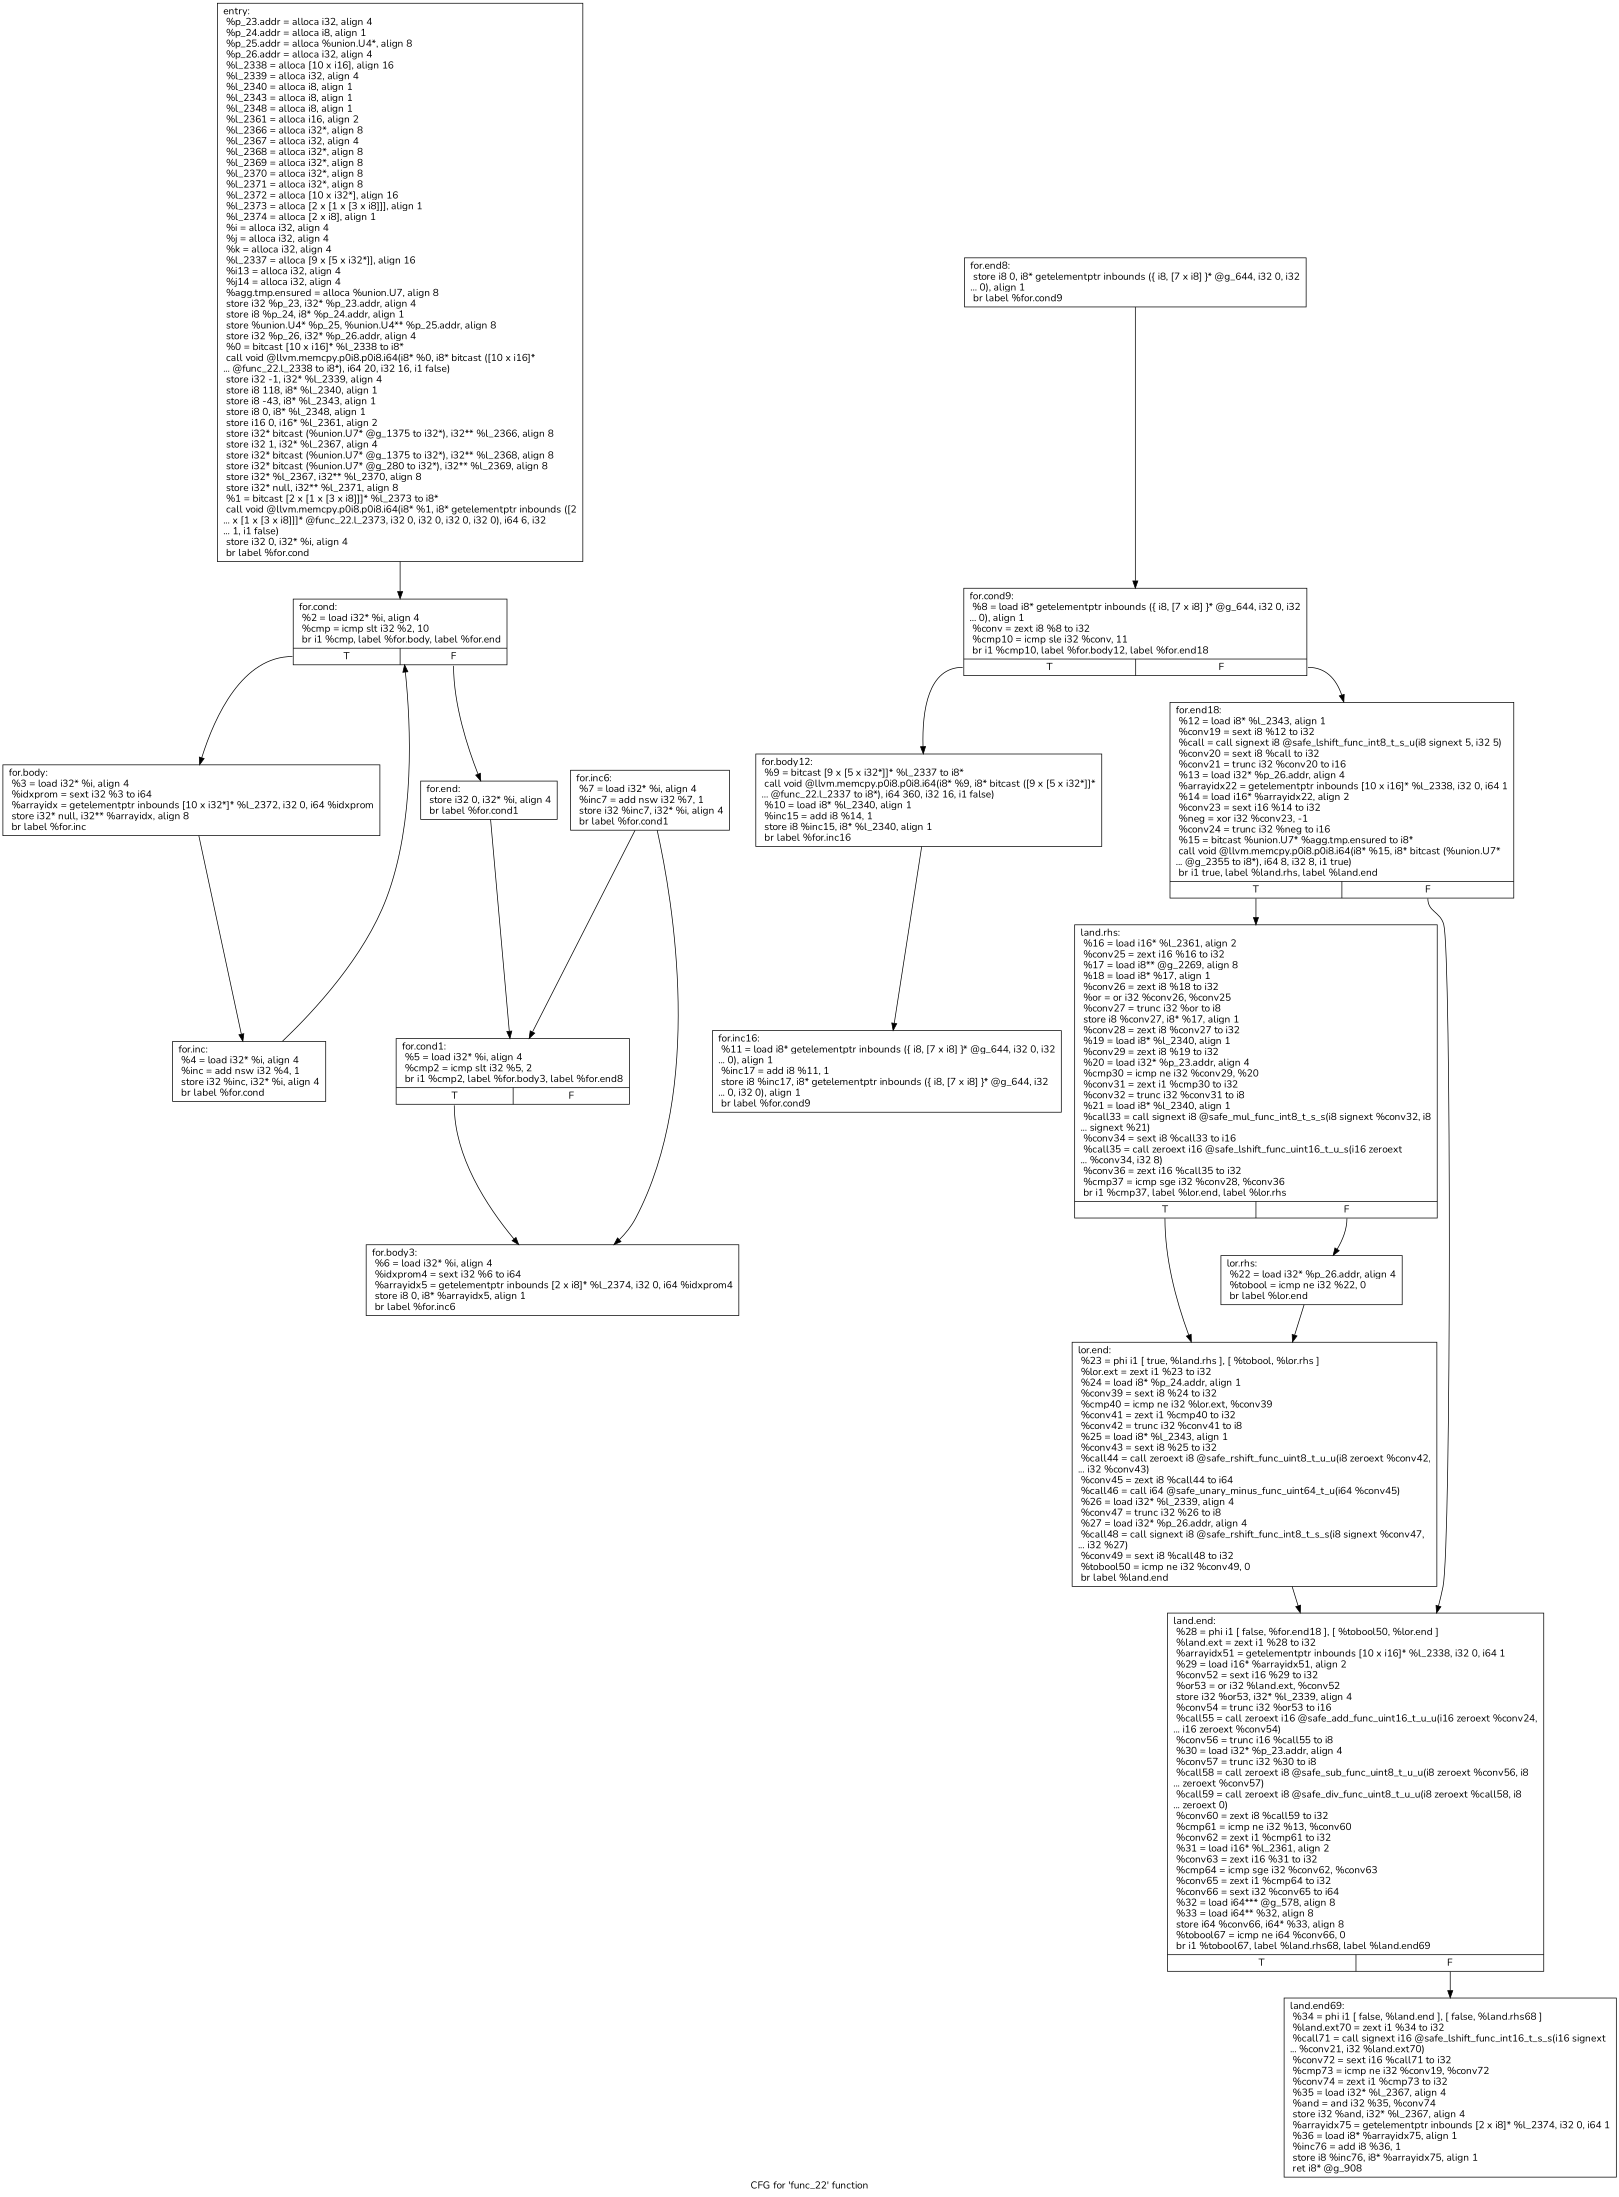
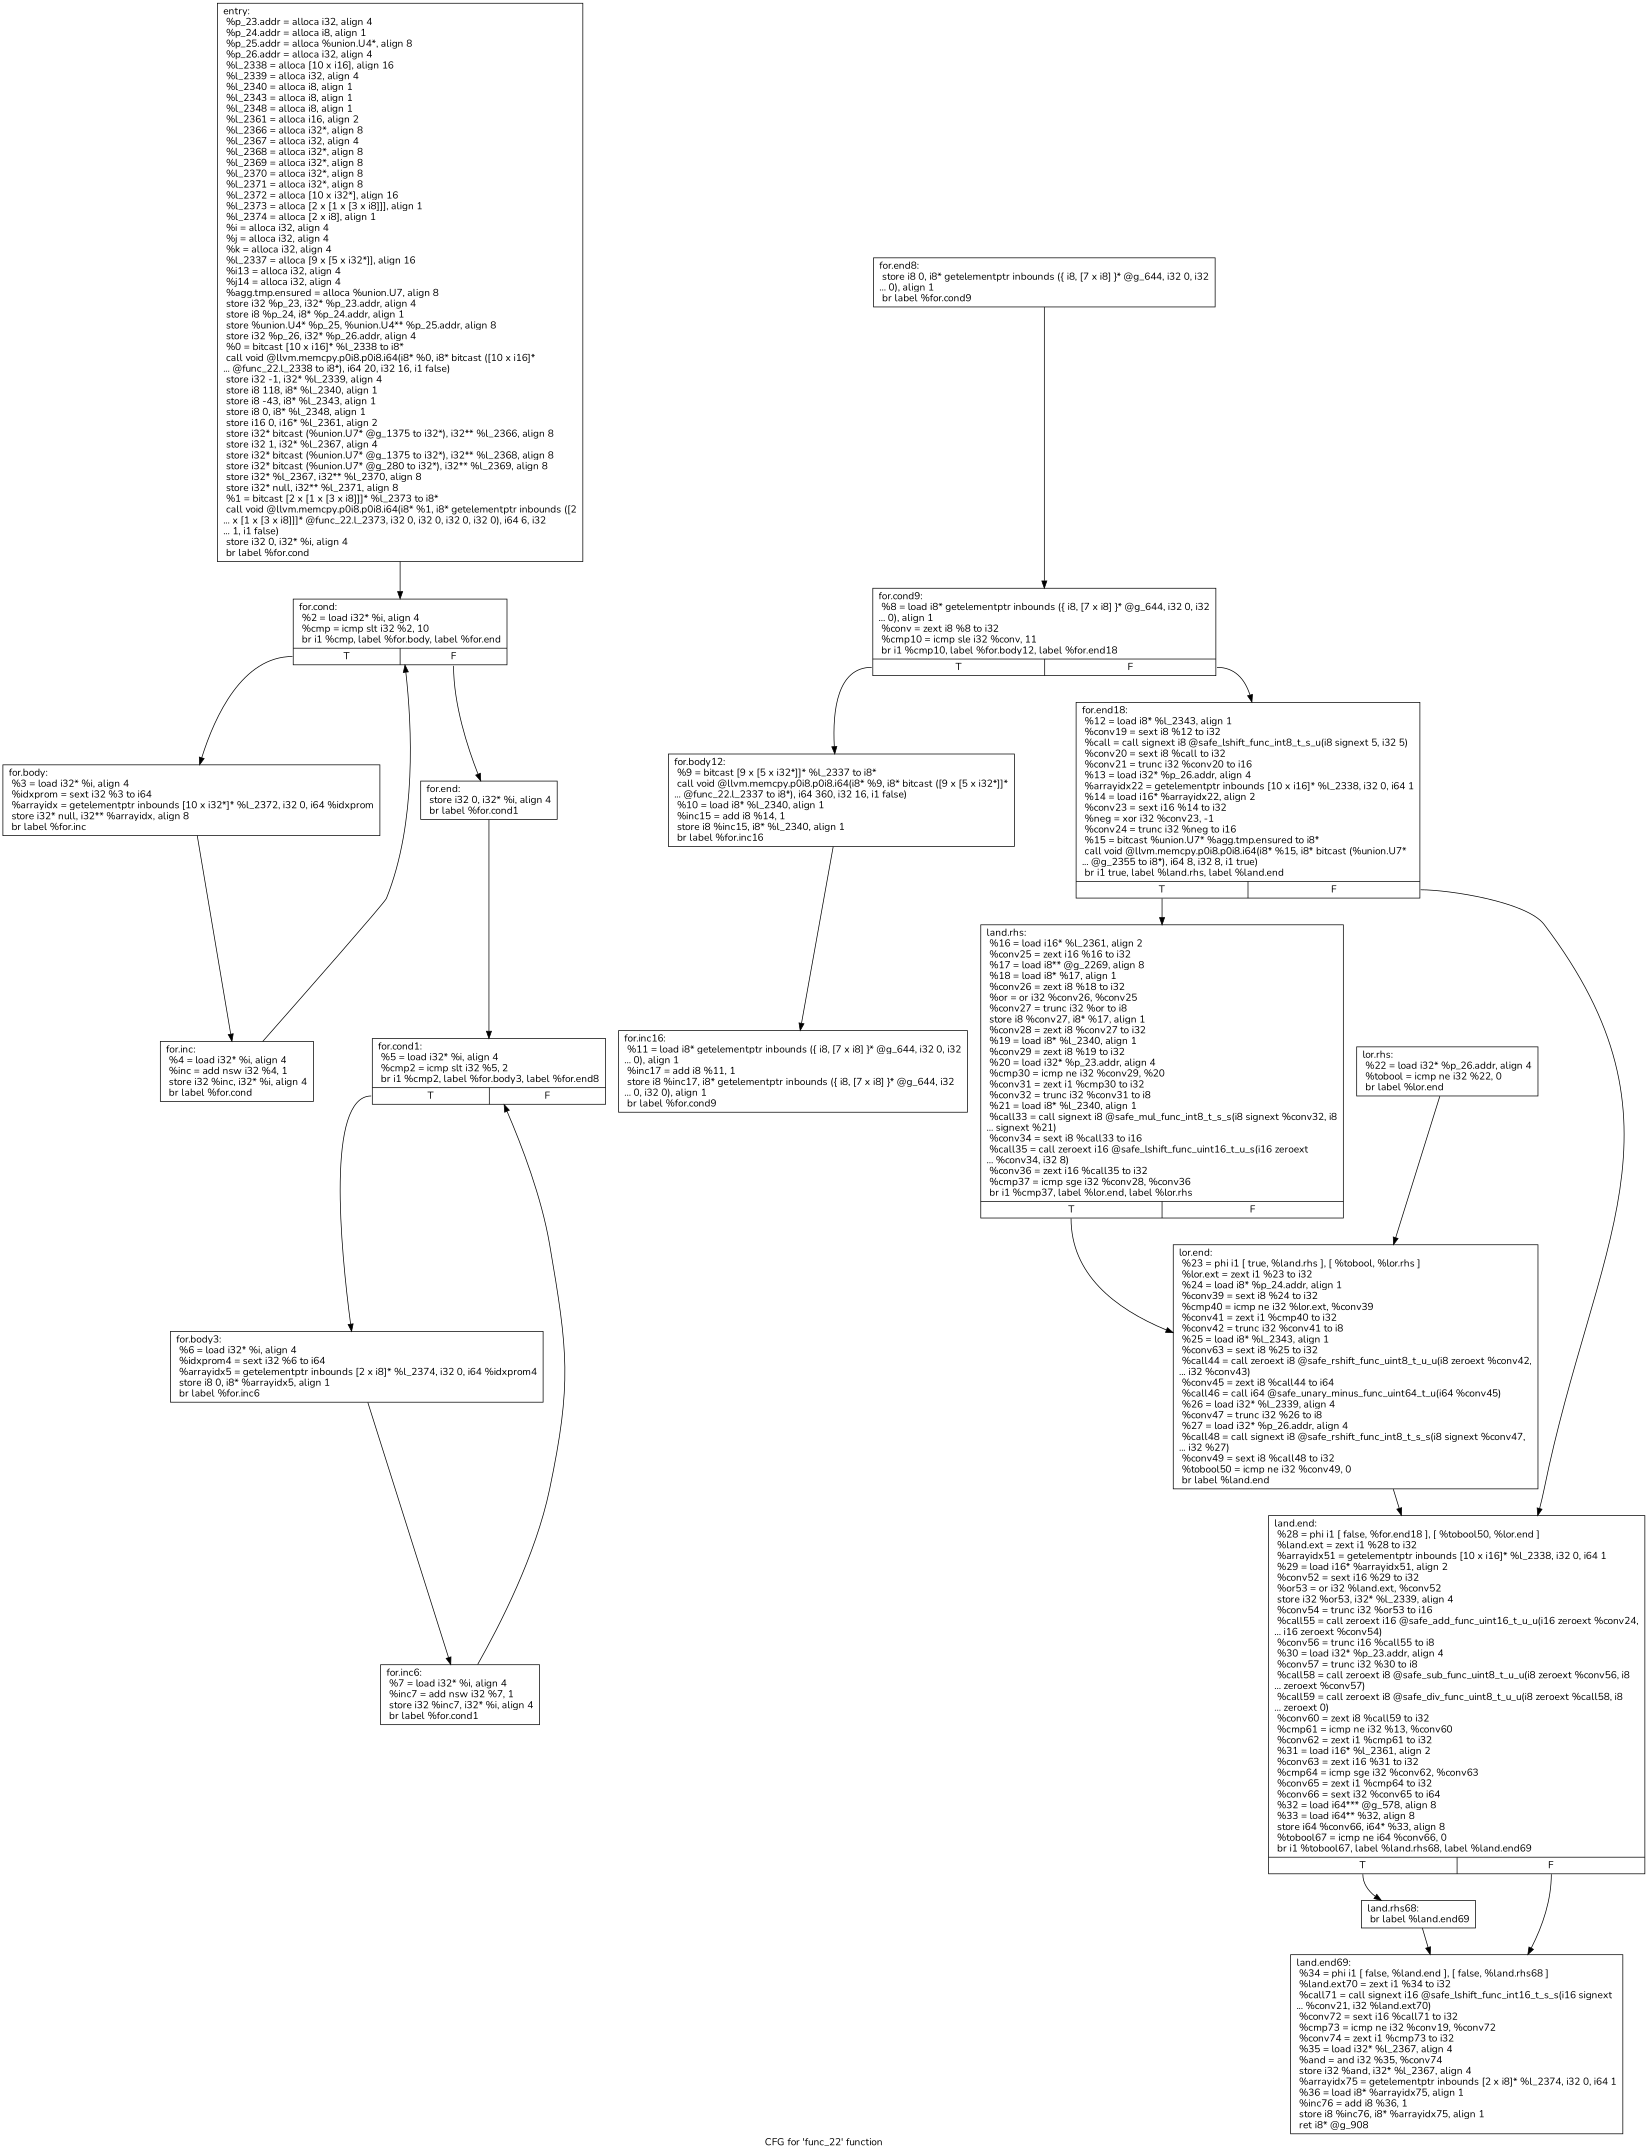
(677, 1040) -> (408, 1530)
(1344, 1234) -> none
(1148, 1448) -> (1249, 1350)
none -> (1418, 1914)
